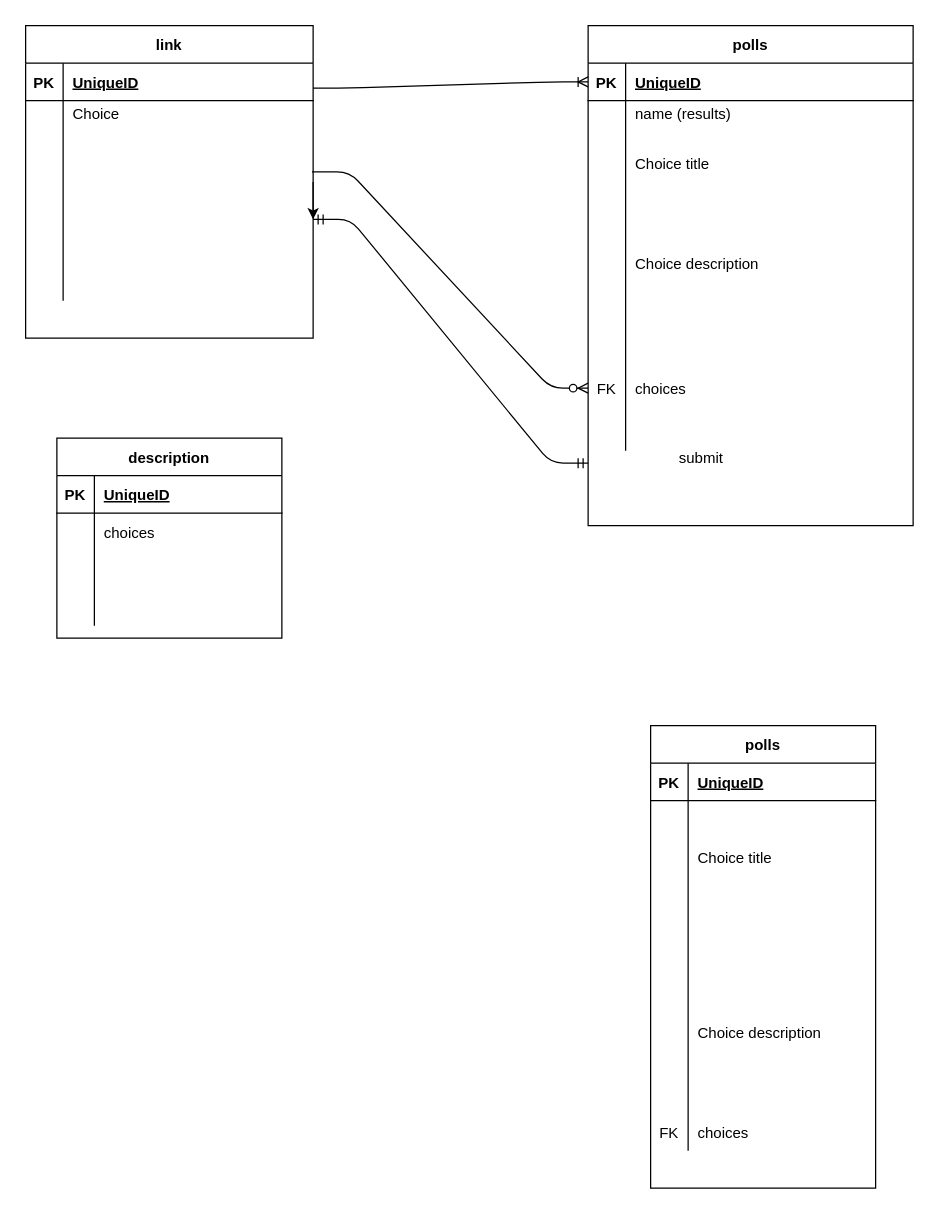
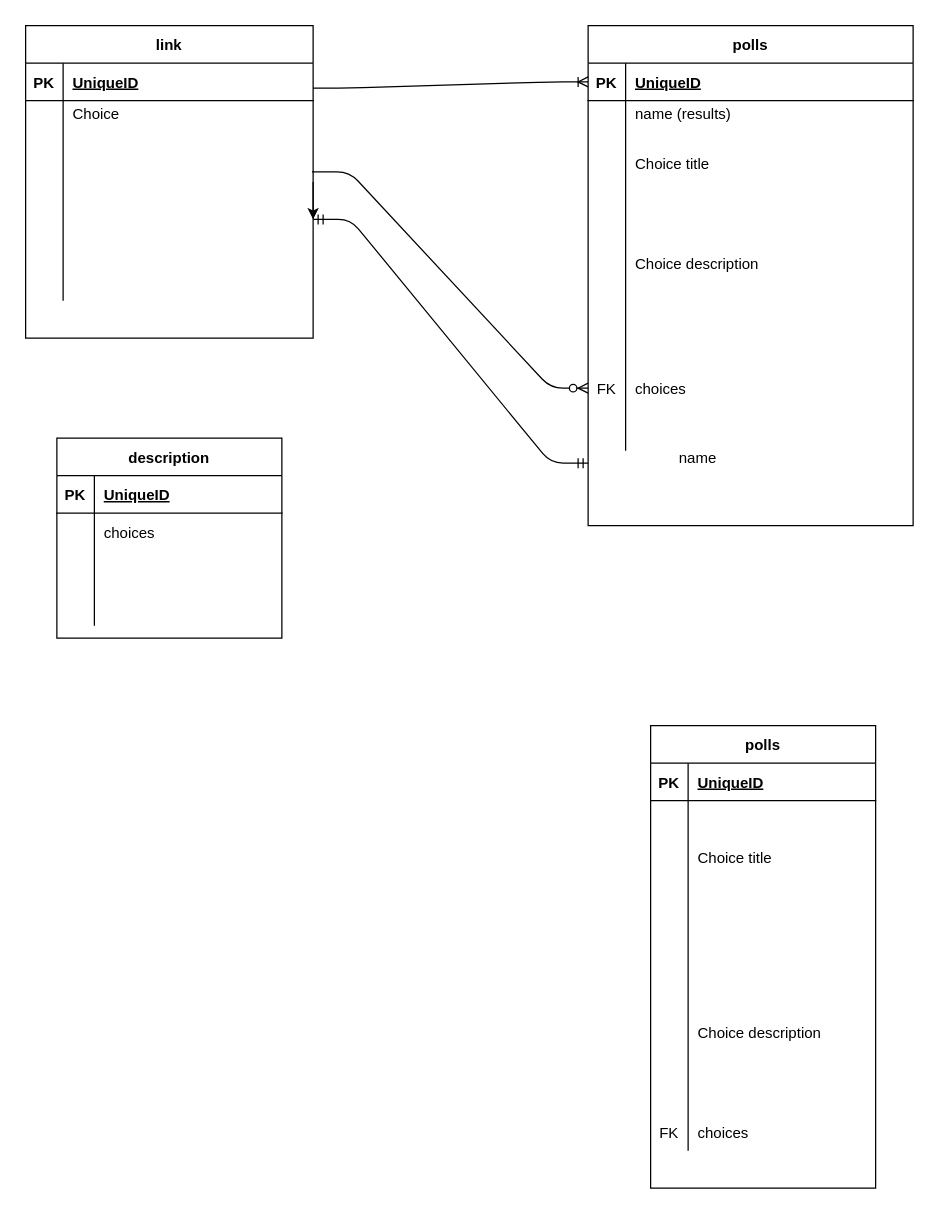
(702, 458) -> (696, 458)
